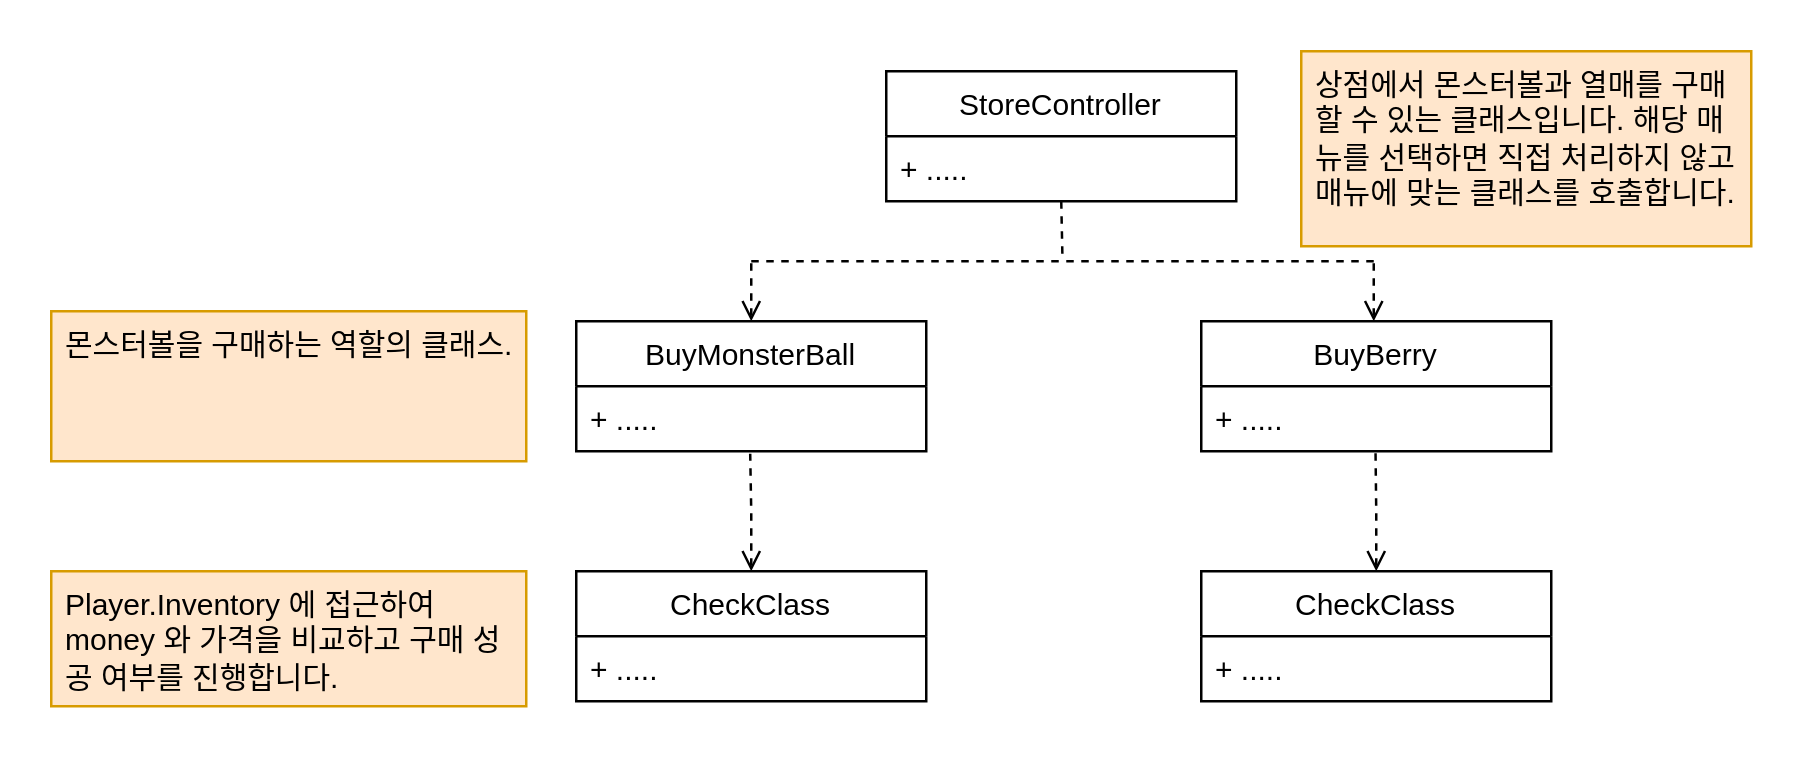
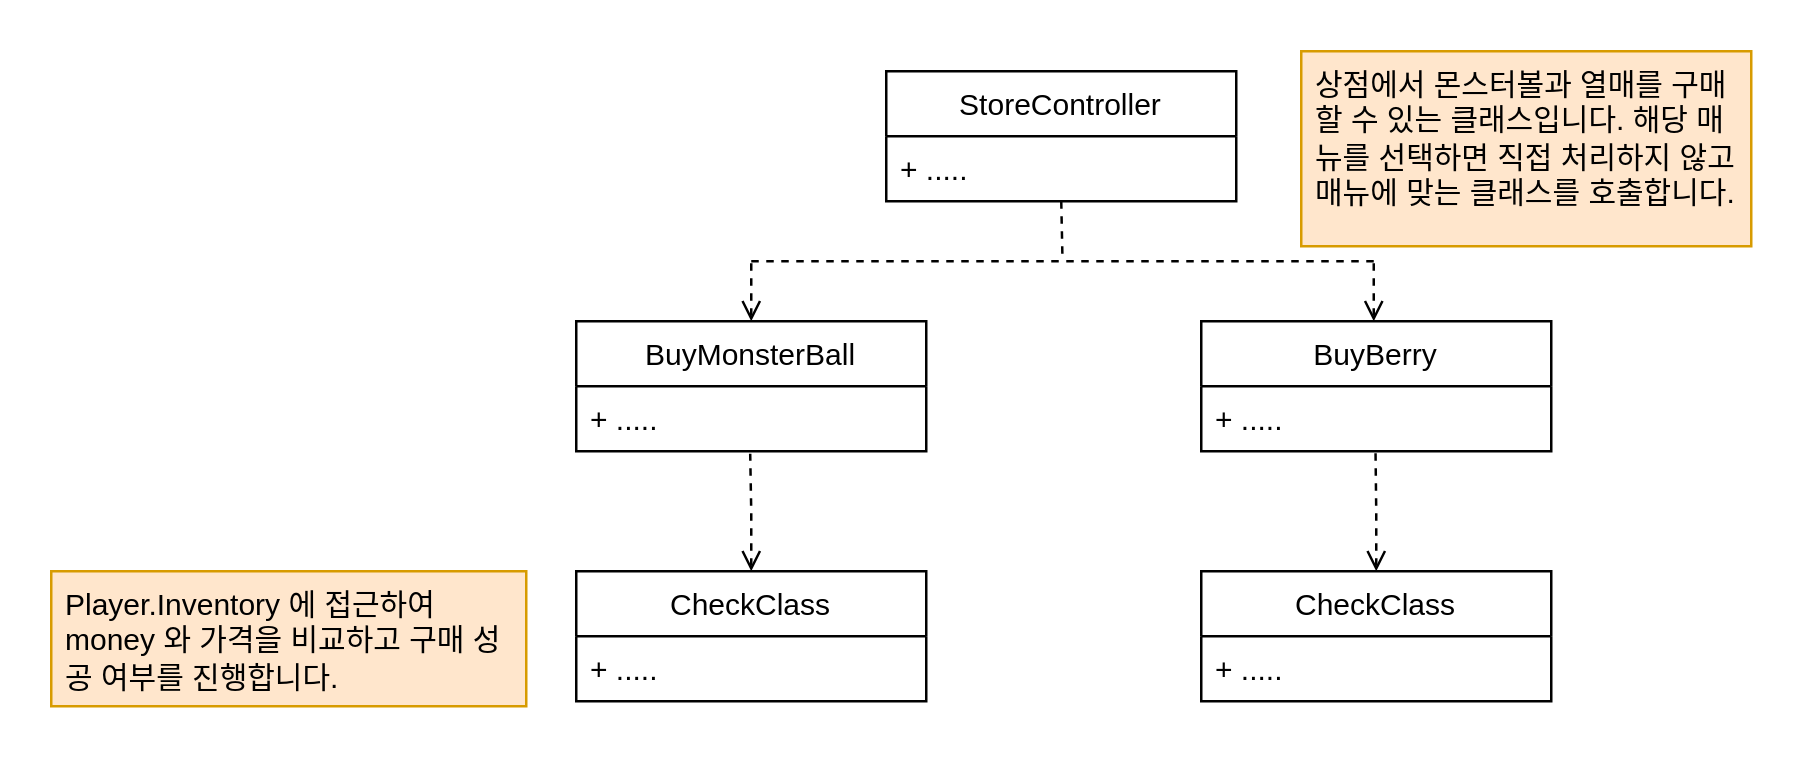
(289, 386) -> none
